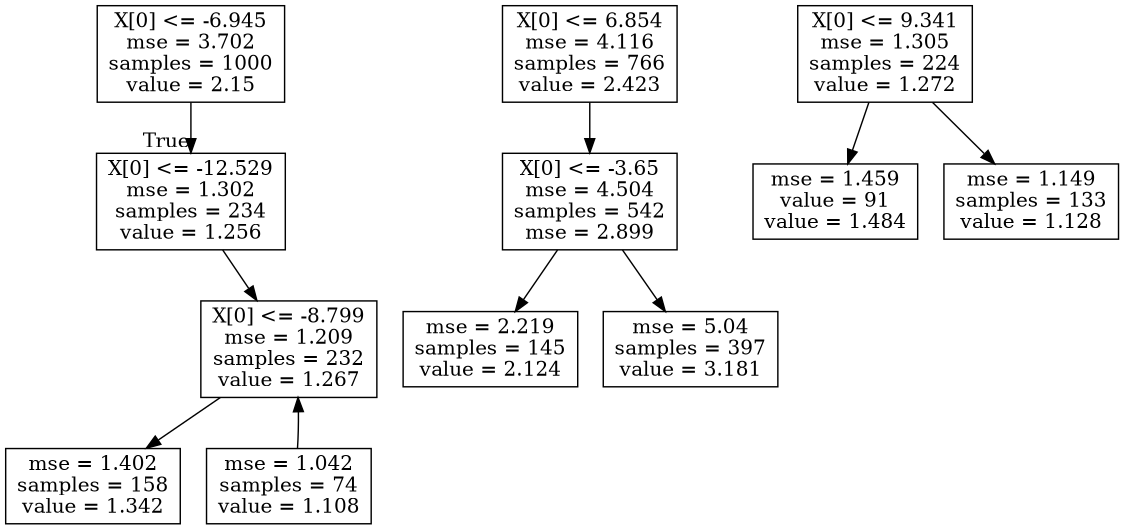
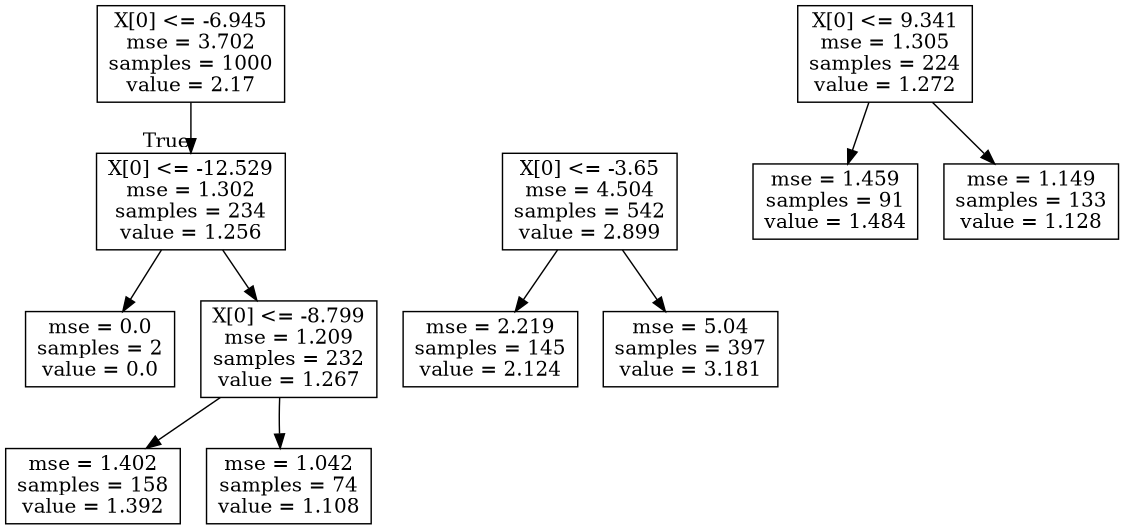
(191, 54) -> (191, 54)
(590, 54) -> none
(590, 202) -> (590, 202)
(835, 202) -> (835, 202)
none -> (100, 349)
(298, 430) -> (279, 416)
(93, 486) -> (93, 486)
